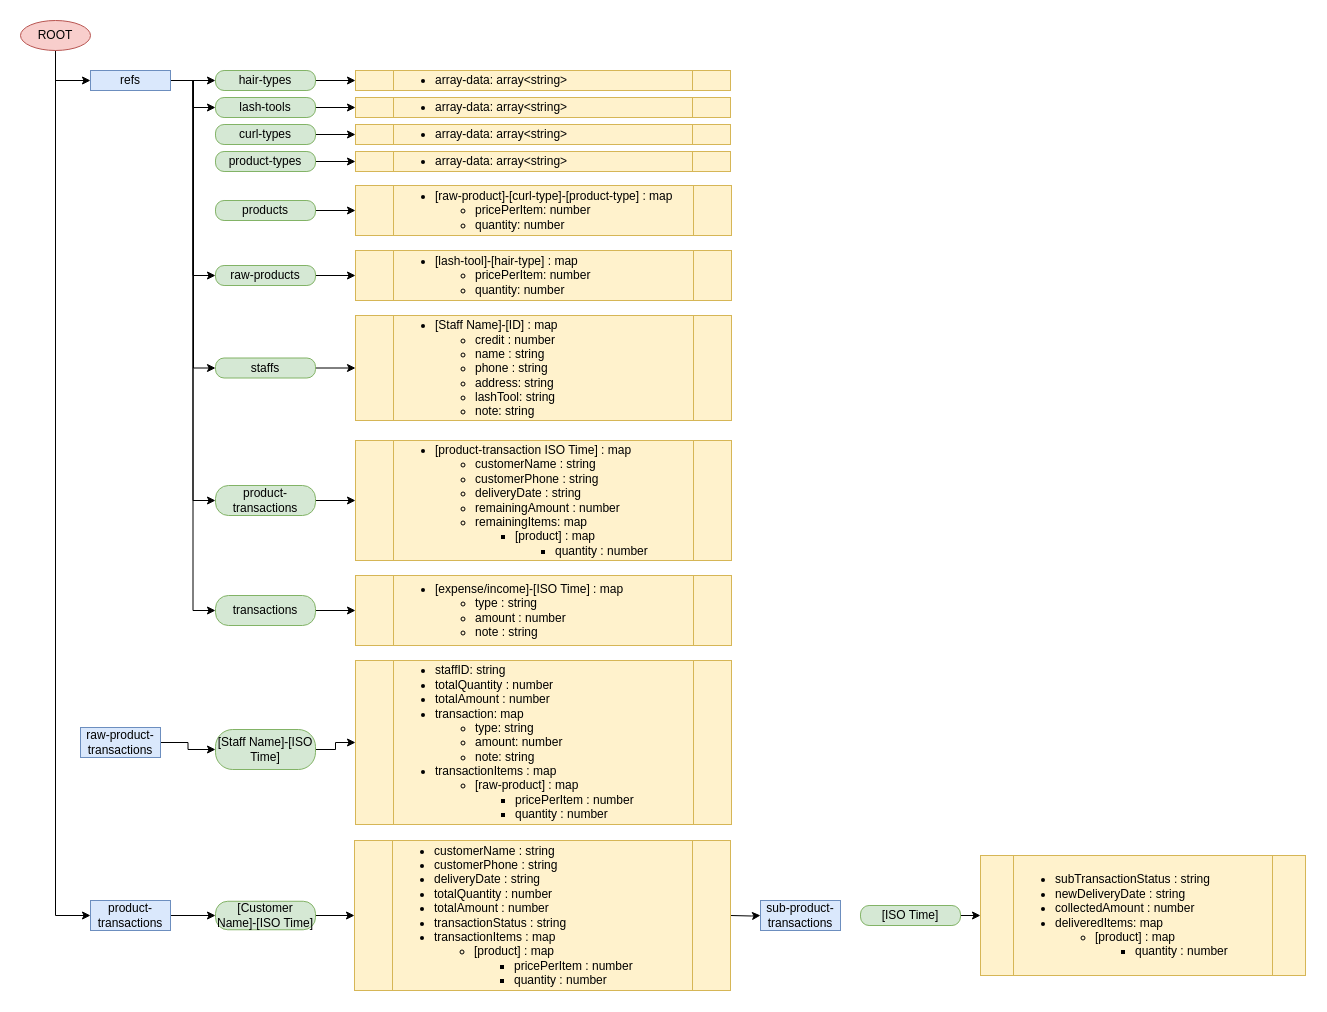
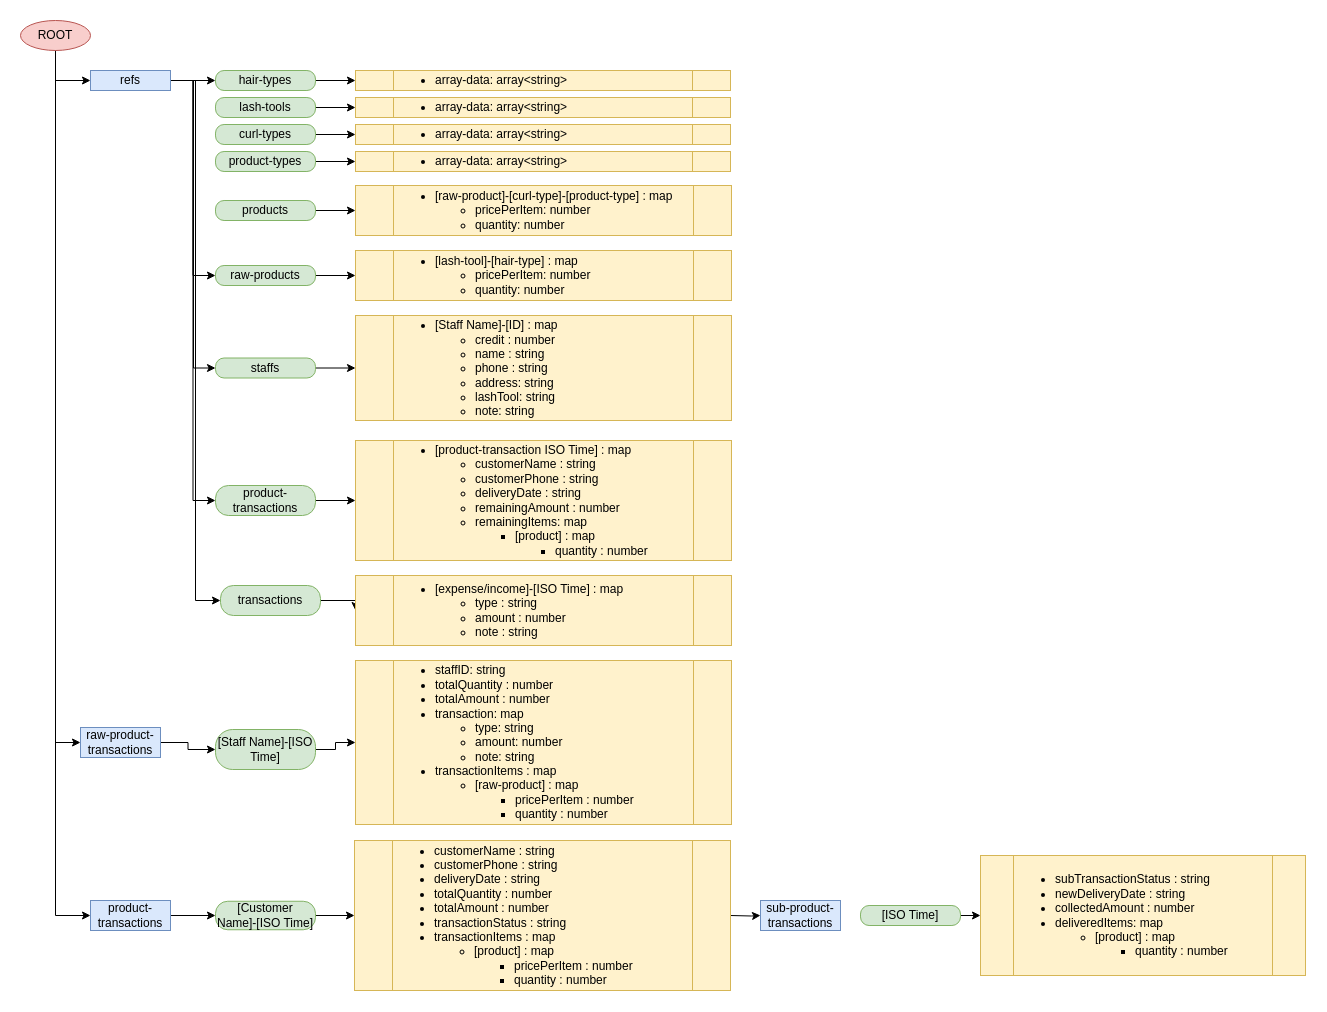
(203, 108) -> none
(266, 611) -> (271, 601)
none -> (65, 743)
